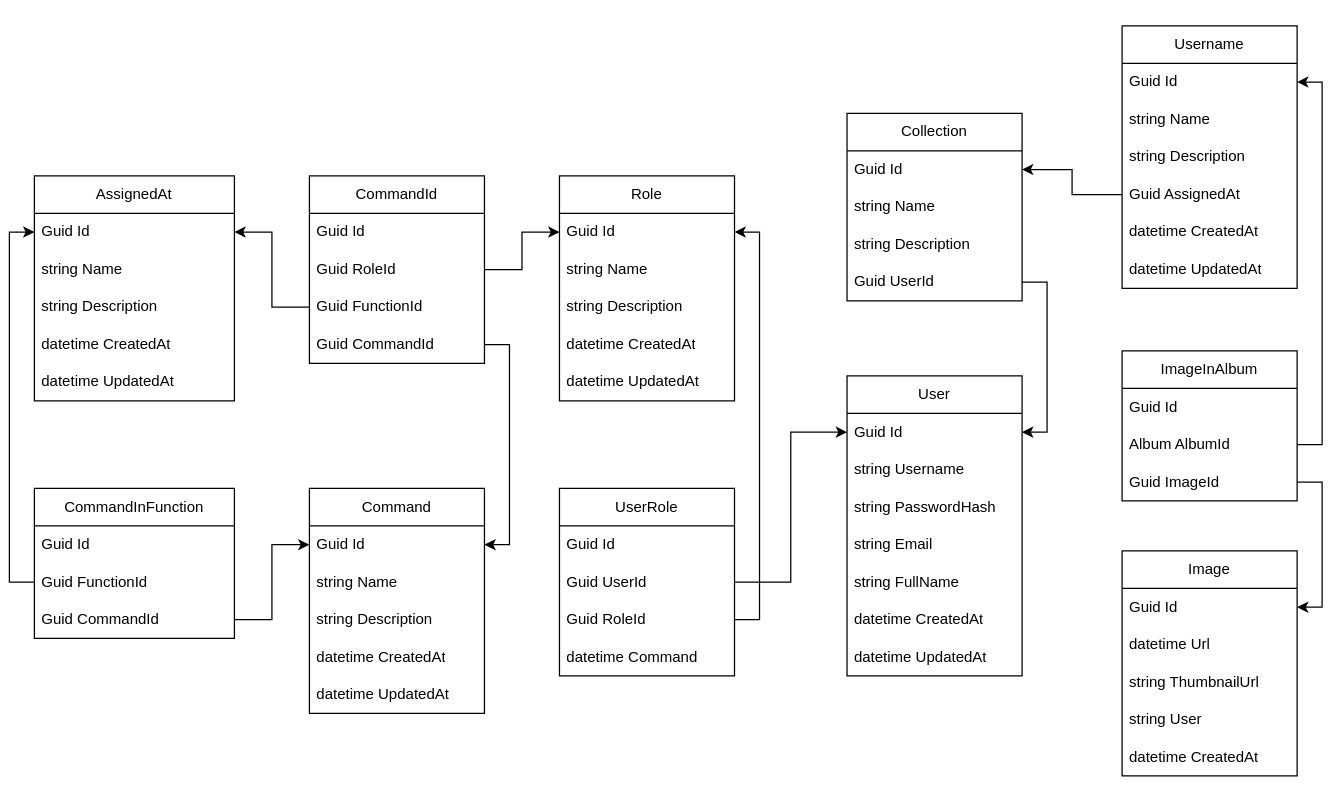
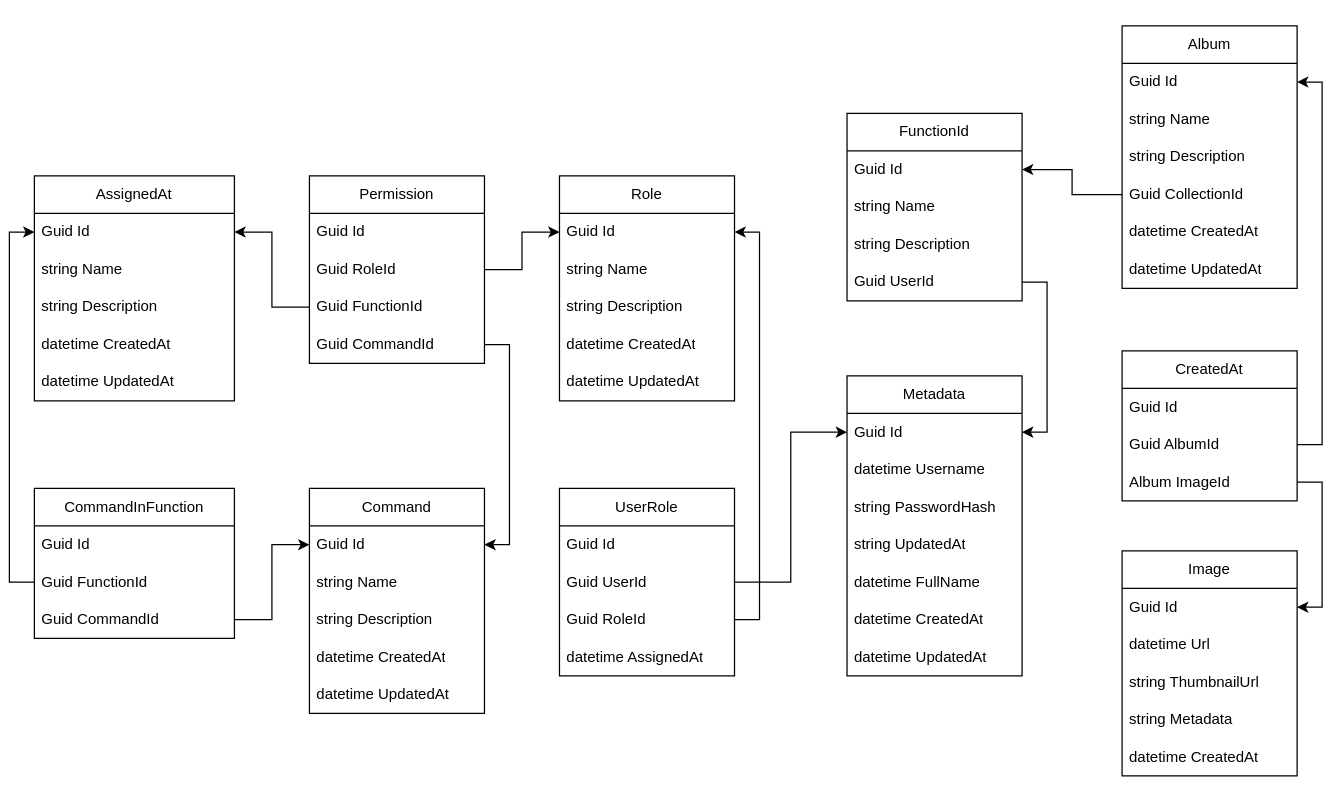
(1209, 44) -> (1209, 44)
(934, 132) -> (934, 132)
(397, 194) -> (397, 194)
(1187, 194) -> (1191, 194)
(1209, 369) -> (1209, 369)
(934, 394) -> (934, 394)
(1178, 444) -> (1174, 444)
(913, 469) -> (922, 469)
(1176, 482) -> (1180, 482)
(899, 544) -> (920, 544)
(910, 582) -> (918, 582)
(630, 657) -> (641, 657)
(1172, 719) -> (1188, 719)
